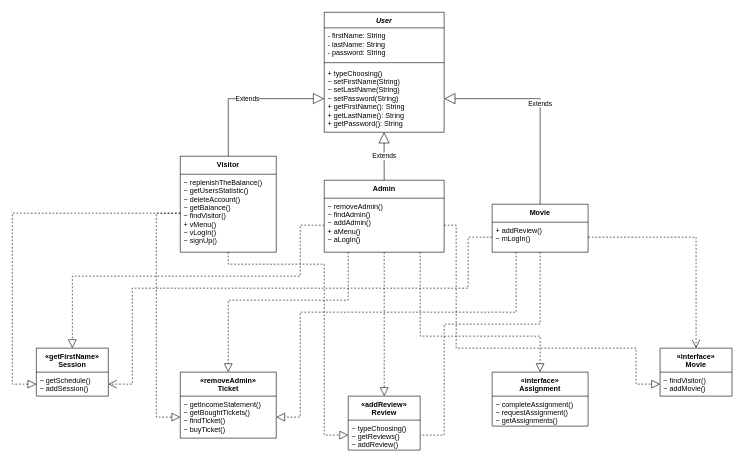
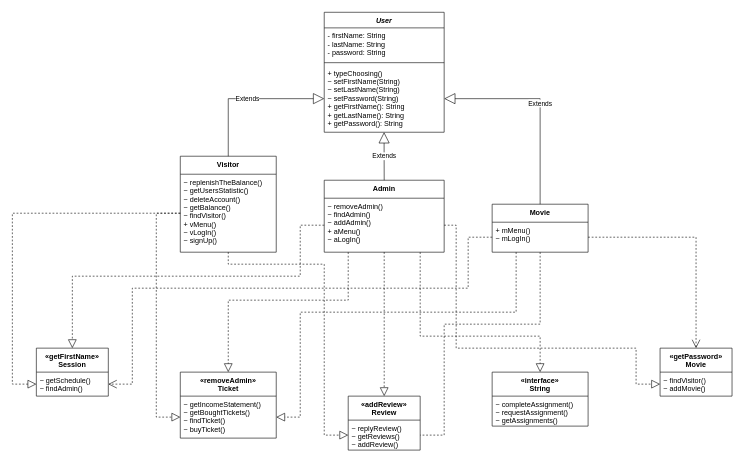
(520, 230) -> (513, 230)
(696, 356) -> (696, 356)
(68, 380) -> (68, 380)
(540, 380) -> (540, 380)
(382, 428) -> (379, 428)
